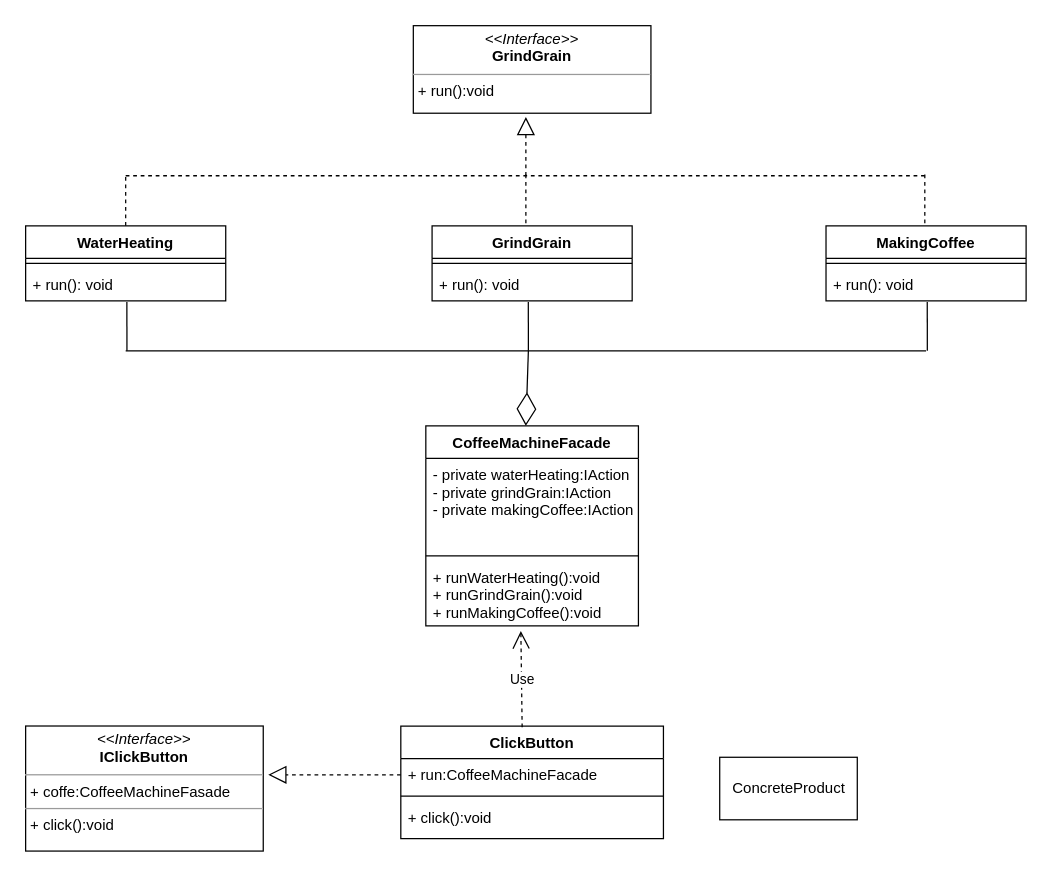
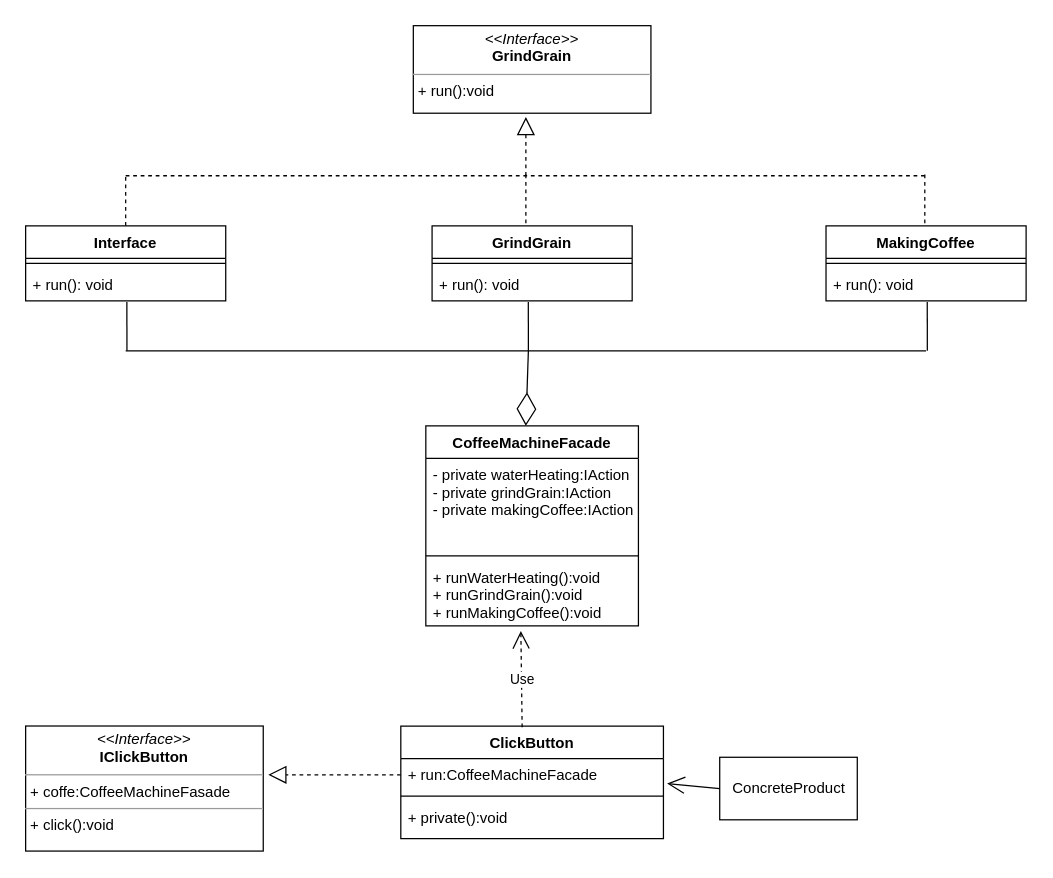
(125, 243) -> (125, 243)
none -> (694, 786)
(457, 818) -> (467, 818)
